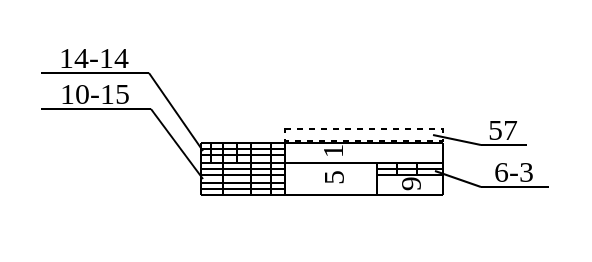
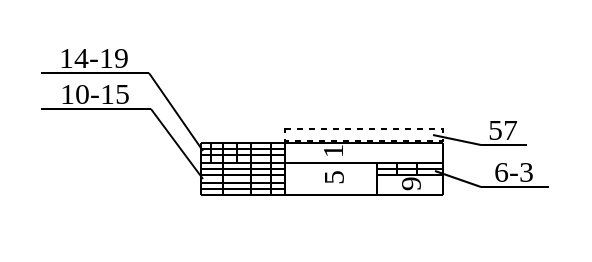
(95, 57) -> (95, 57)
